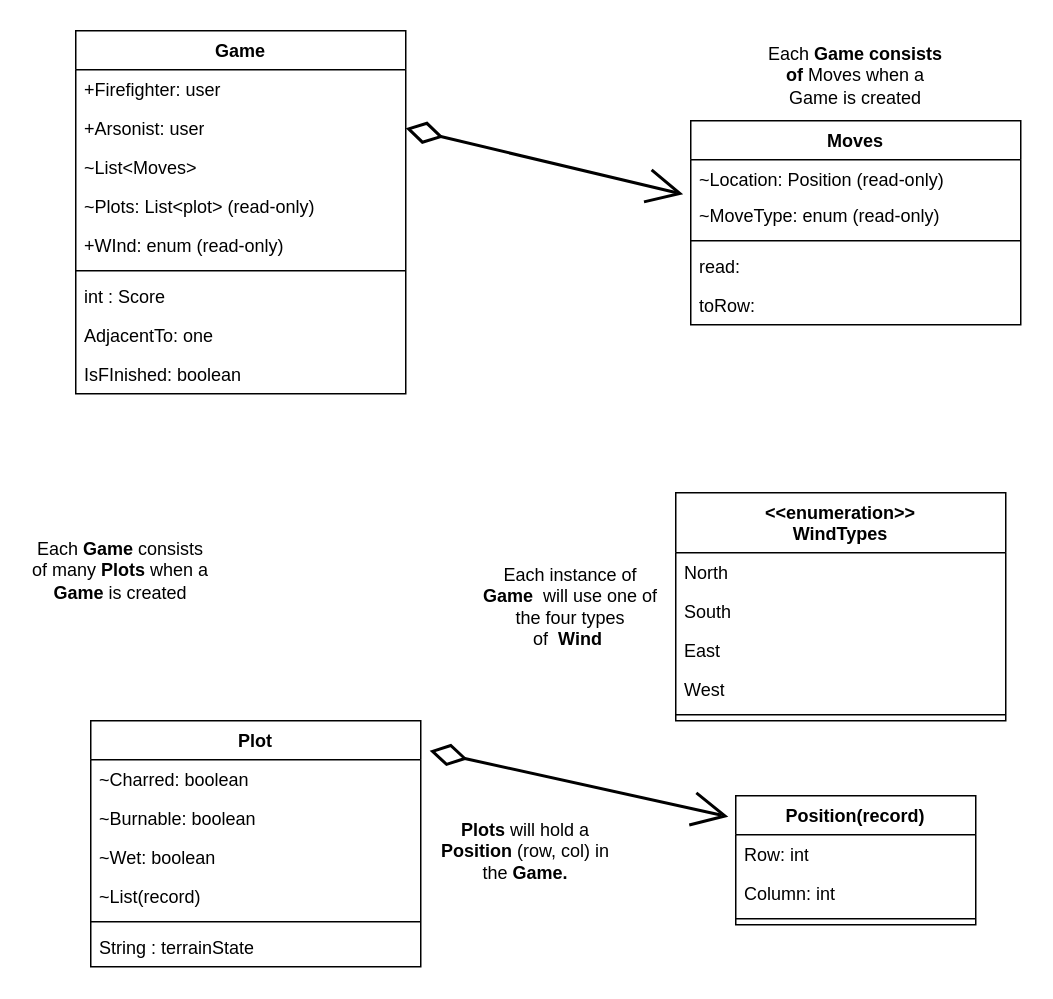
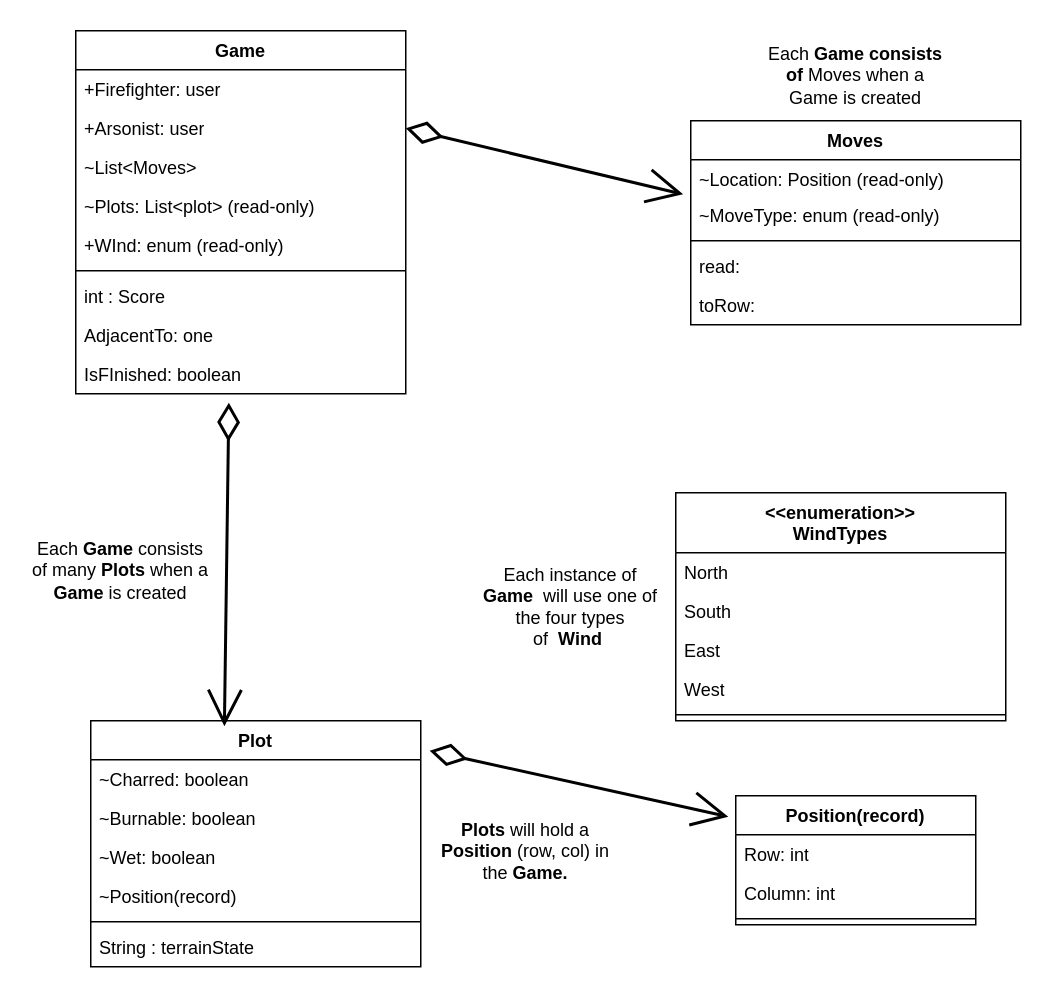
none -> (226, 579)
(163, 898) -> (181, 898)
